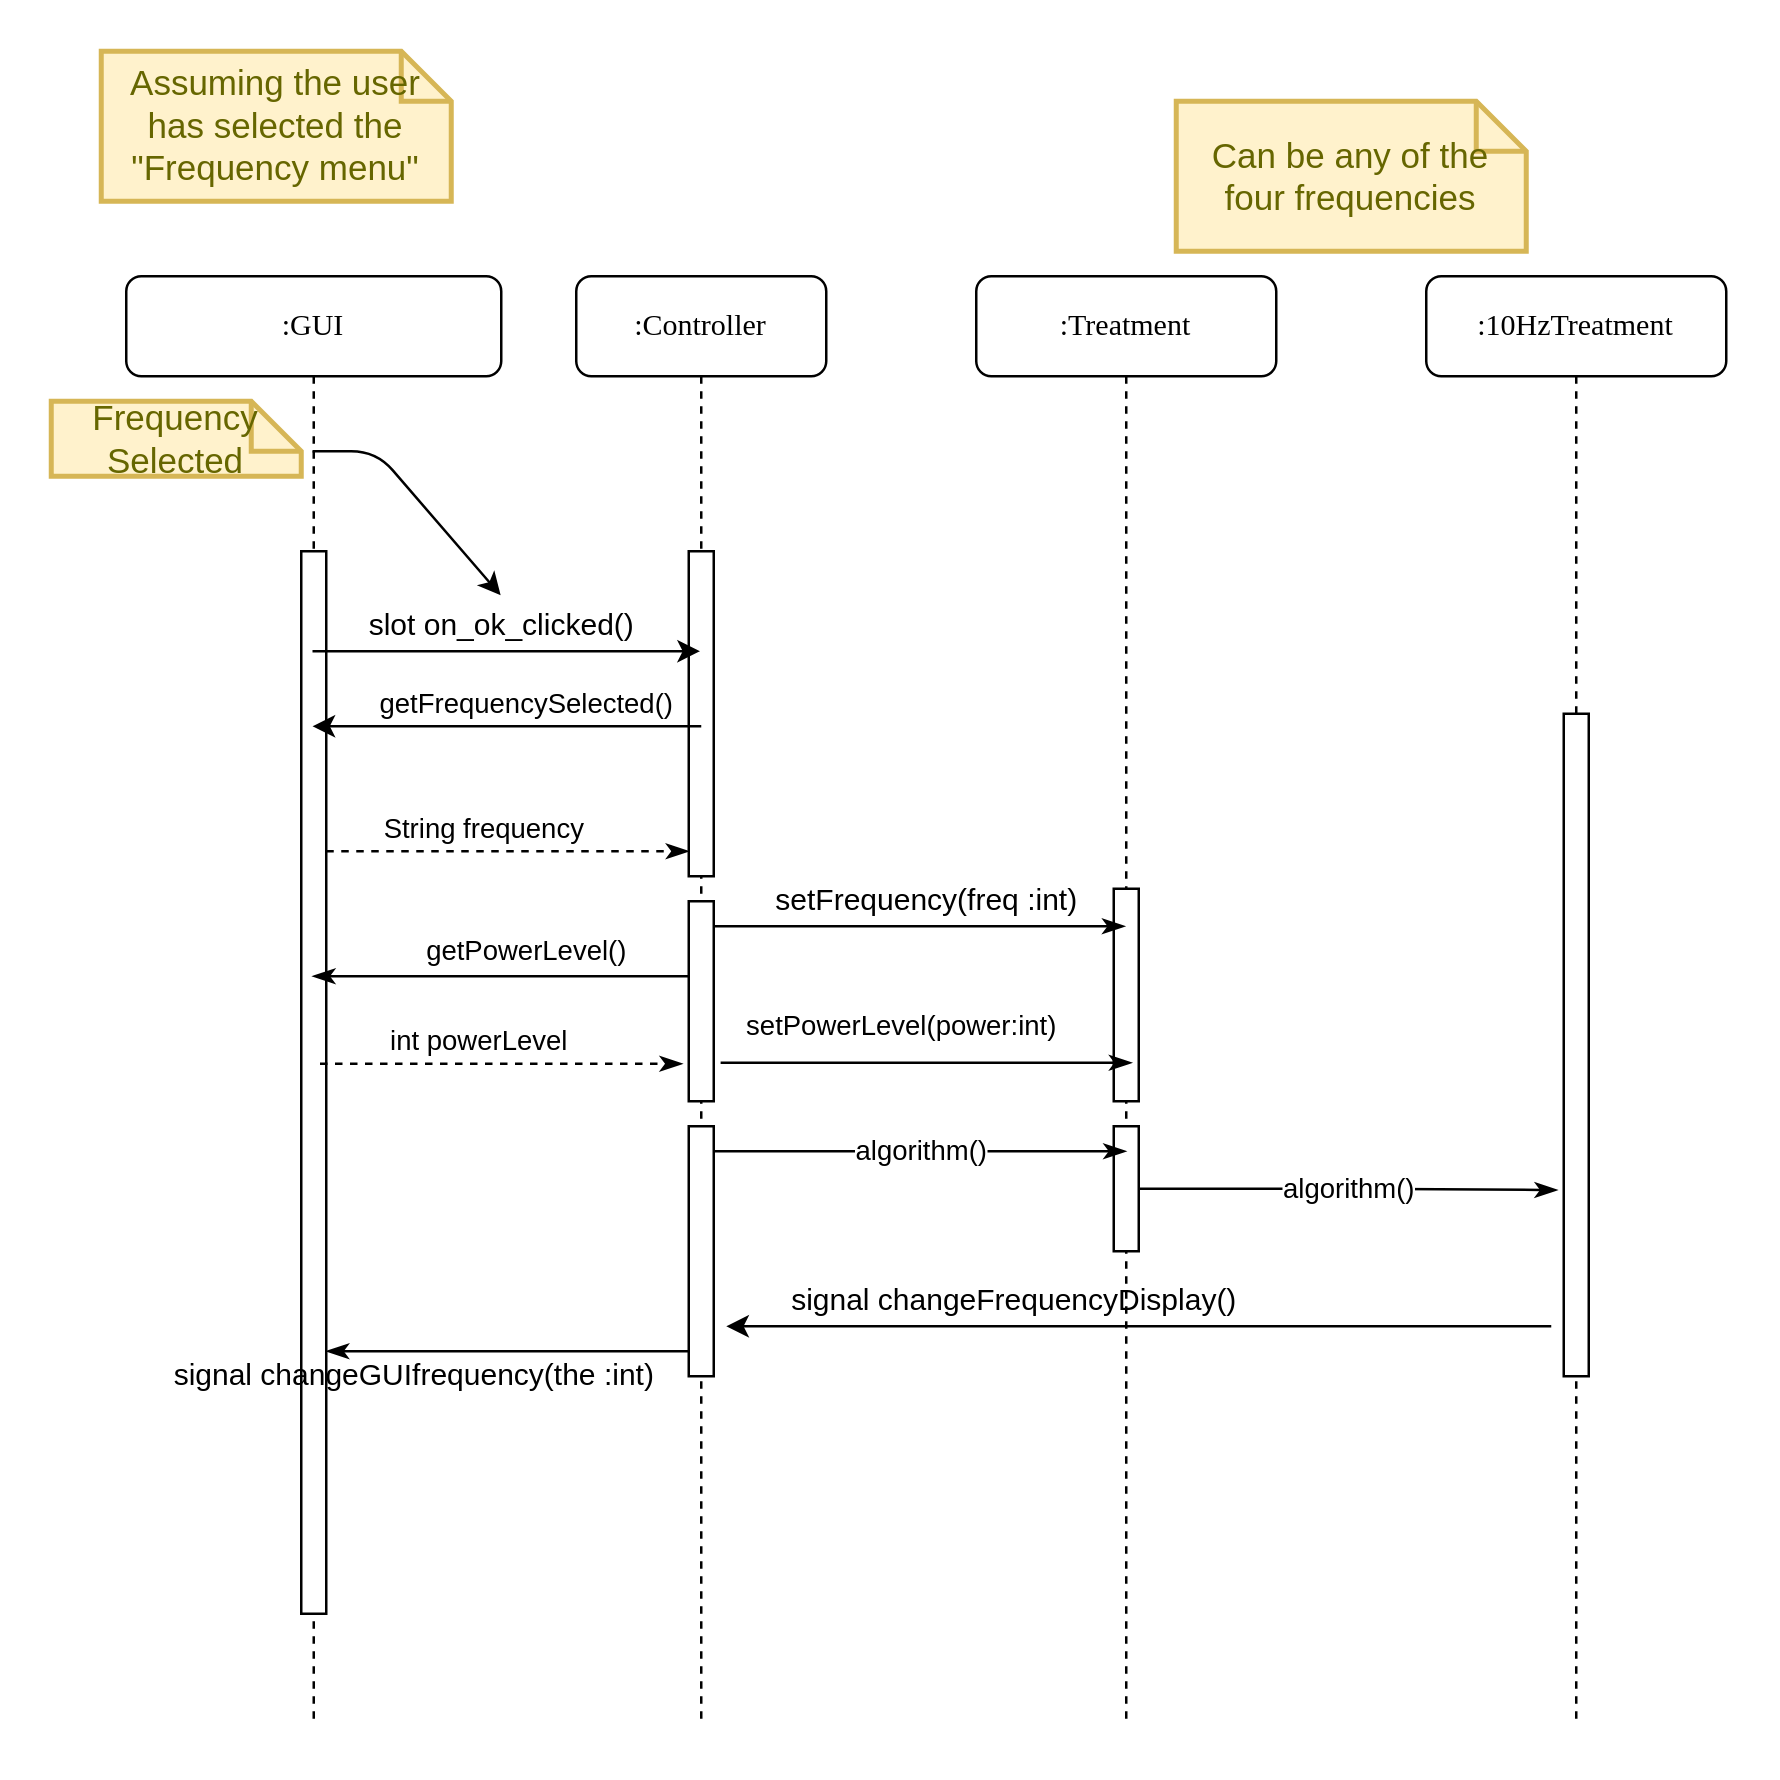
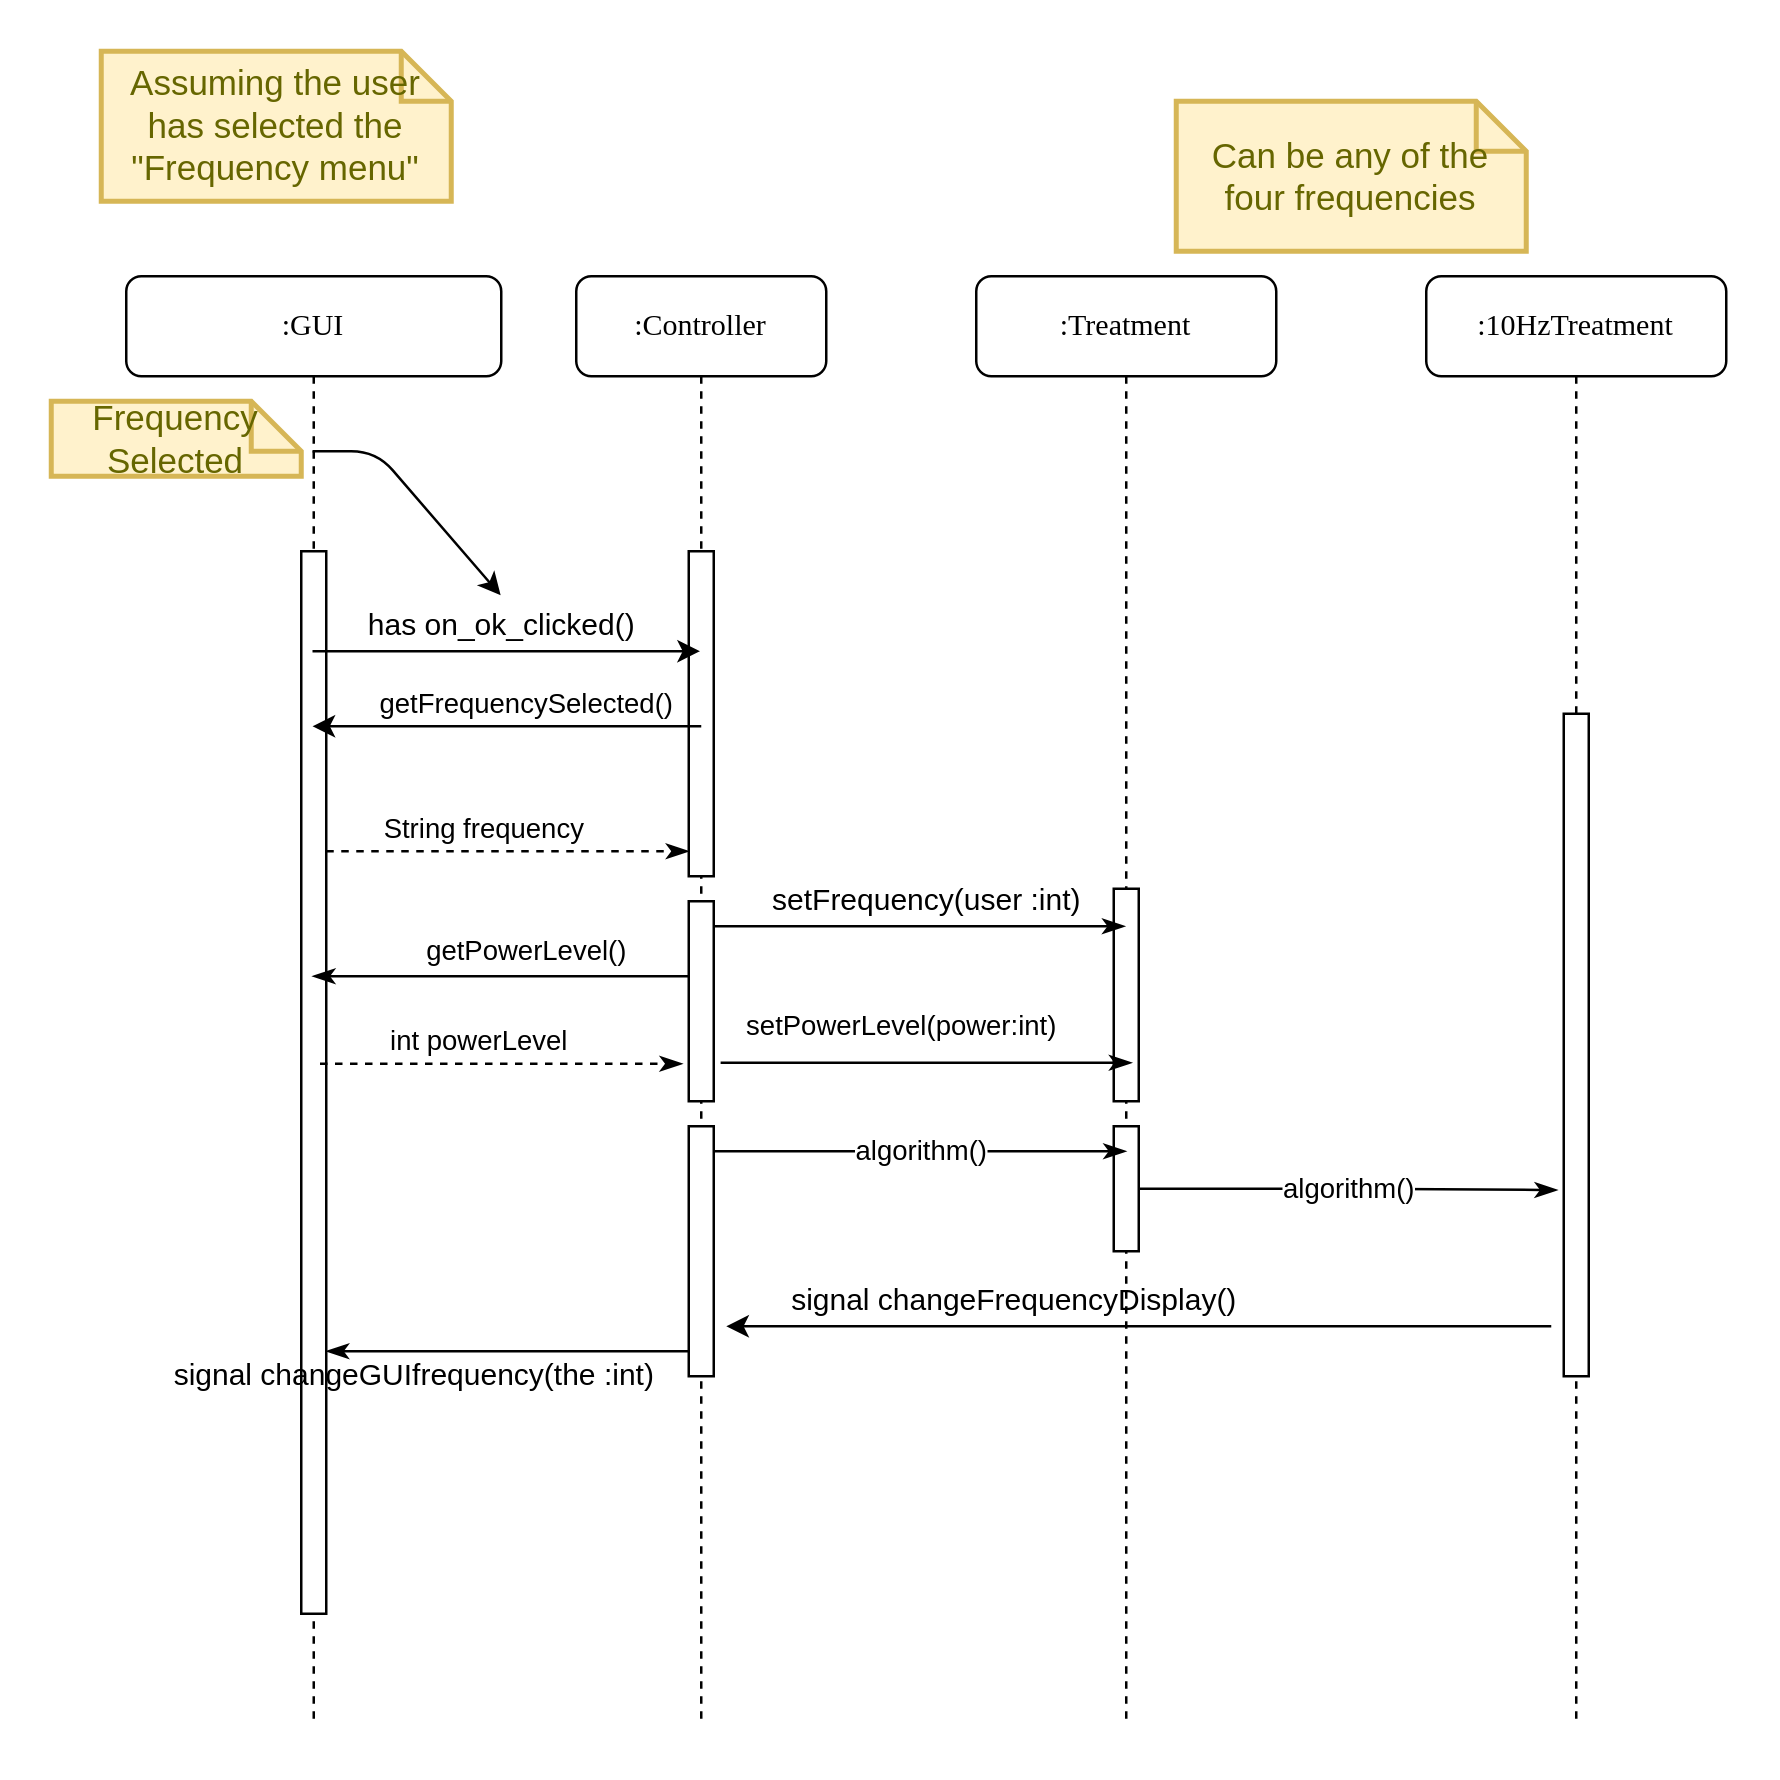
(503, 626) -> (503, 626)
(928, 901) -> (928, 901)
